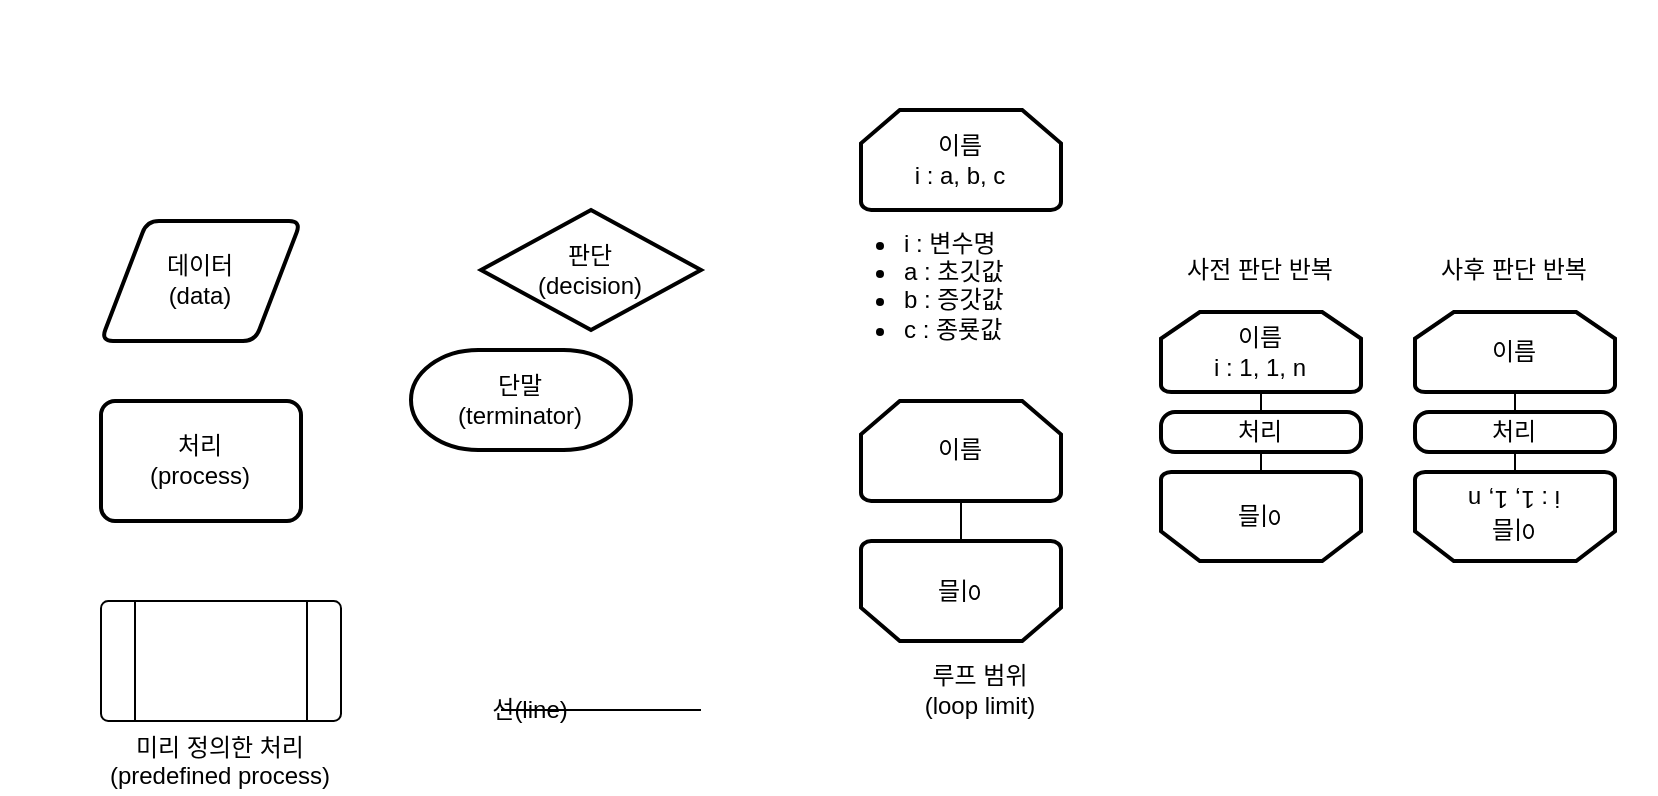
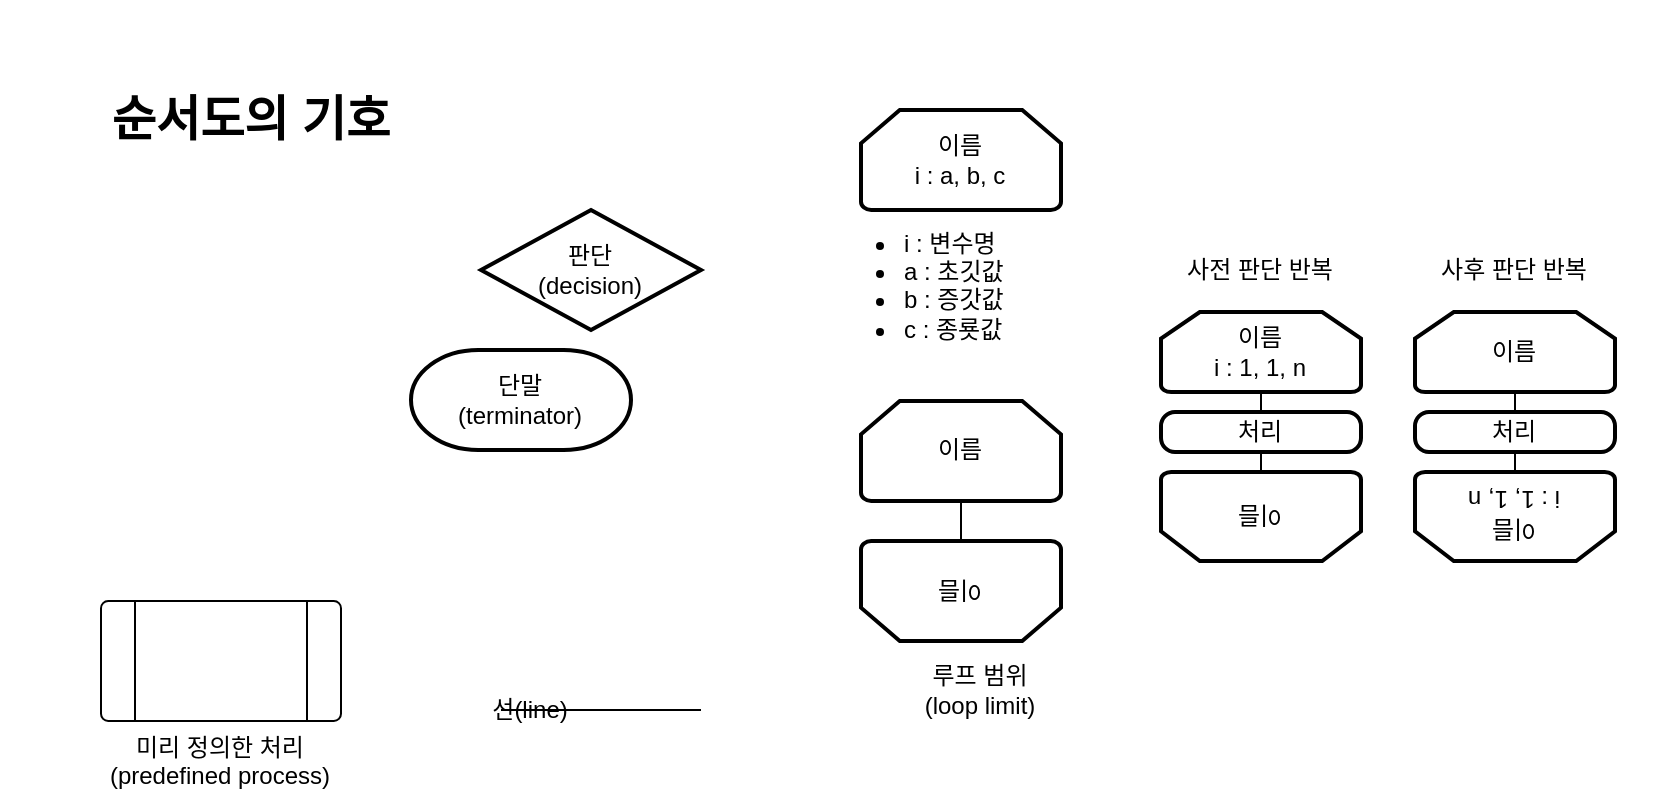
none -> (251, 121)
(201, 281) -> none
(201, 461) -> none
